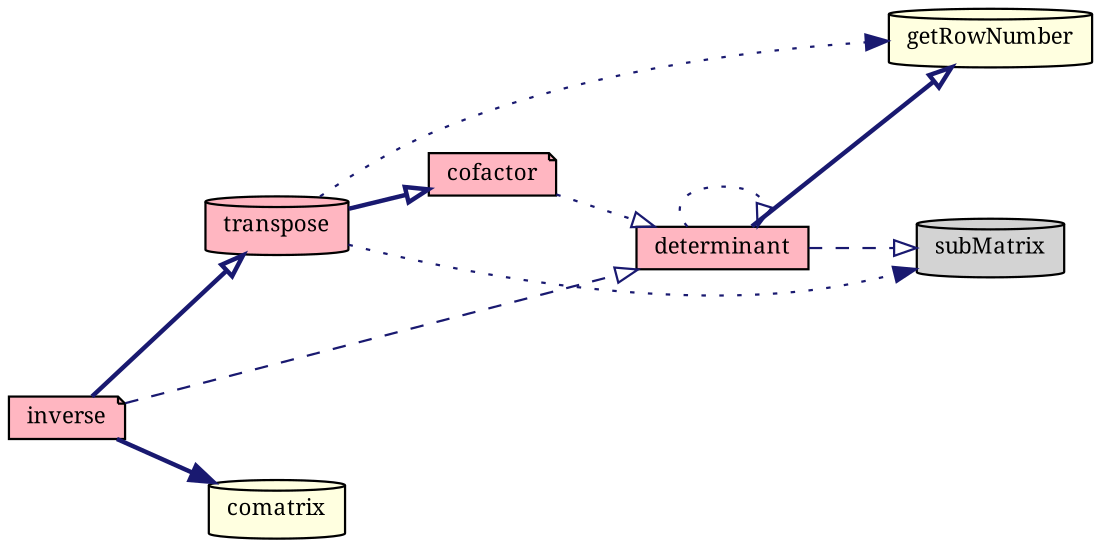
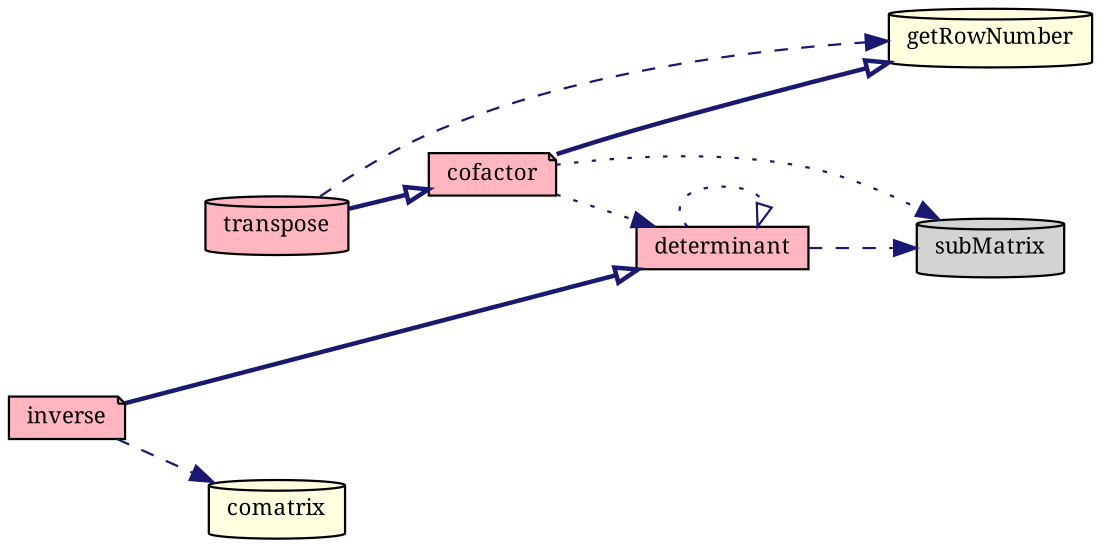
(582, 84) -> (582, 84)
(843, 154) -> (711, 109)
(595, 207) -> (595, 207)
(851, 248) -> (851, 248)
(620, 291) -> (742, 158)
(159, 334) -> none
(370, 339) -> (370, 339)
(155, 456) -> (155, 456)
